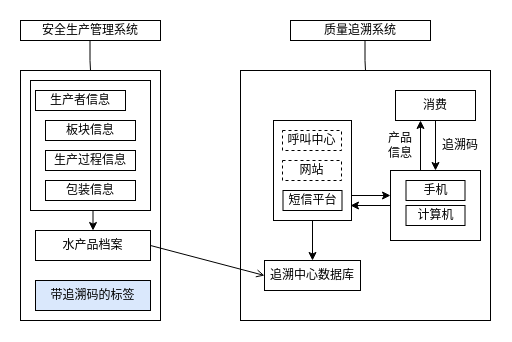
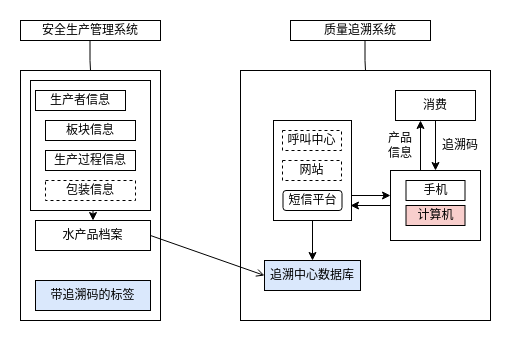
(91, 191) -> (91, 191)
(313, 201) -> (313, 201)
(436, 216) -> (436, 216)
(93, 246) -> (93, 236)
(313, 276) -> (313, 276)
